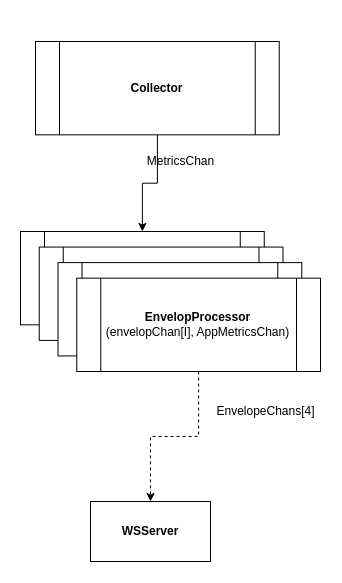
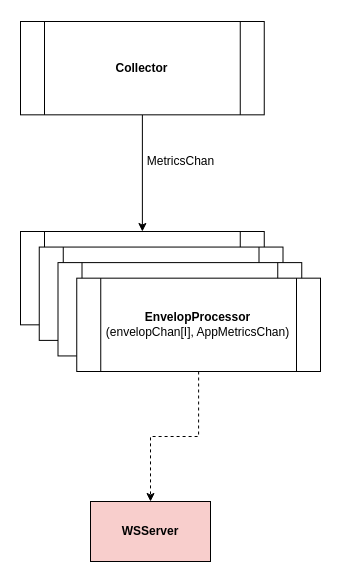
(157, 88) -> (142, 68)
(266, 412) -> none
(151, 532) -> (151, 532)
